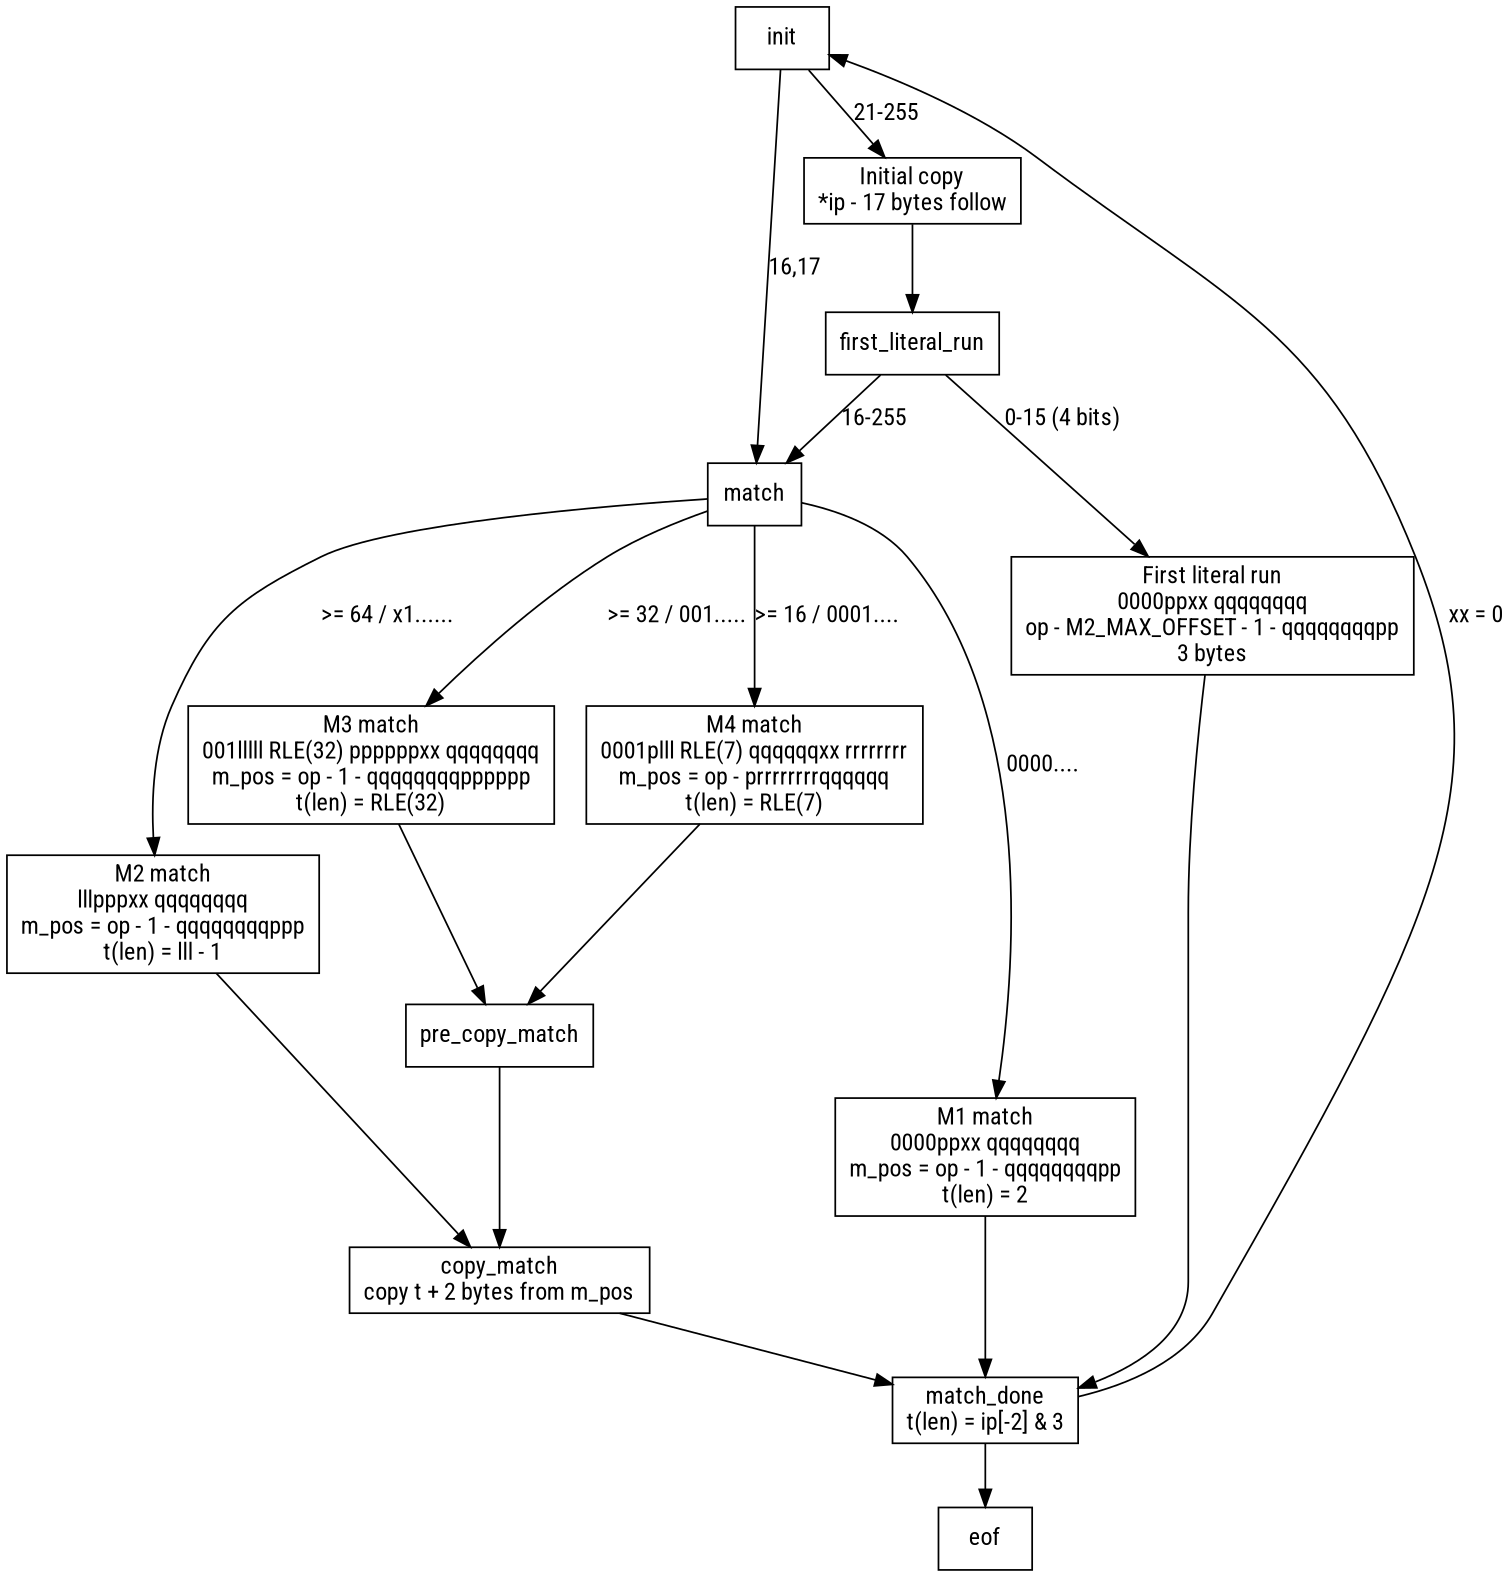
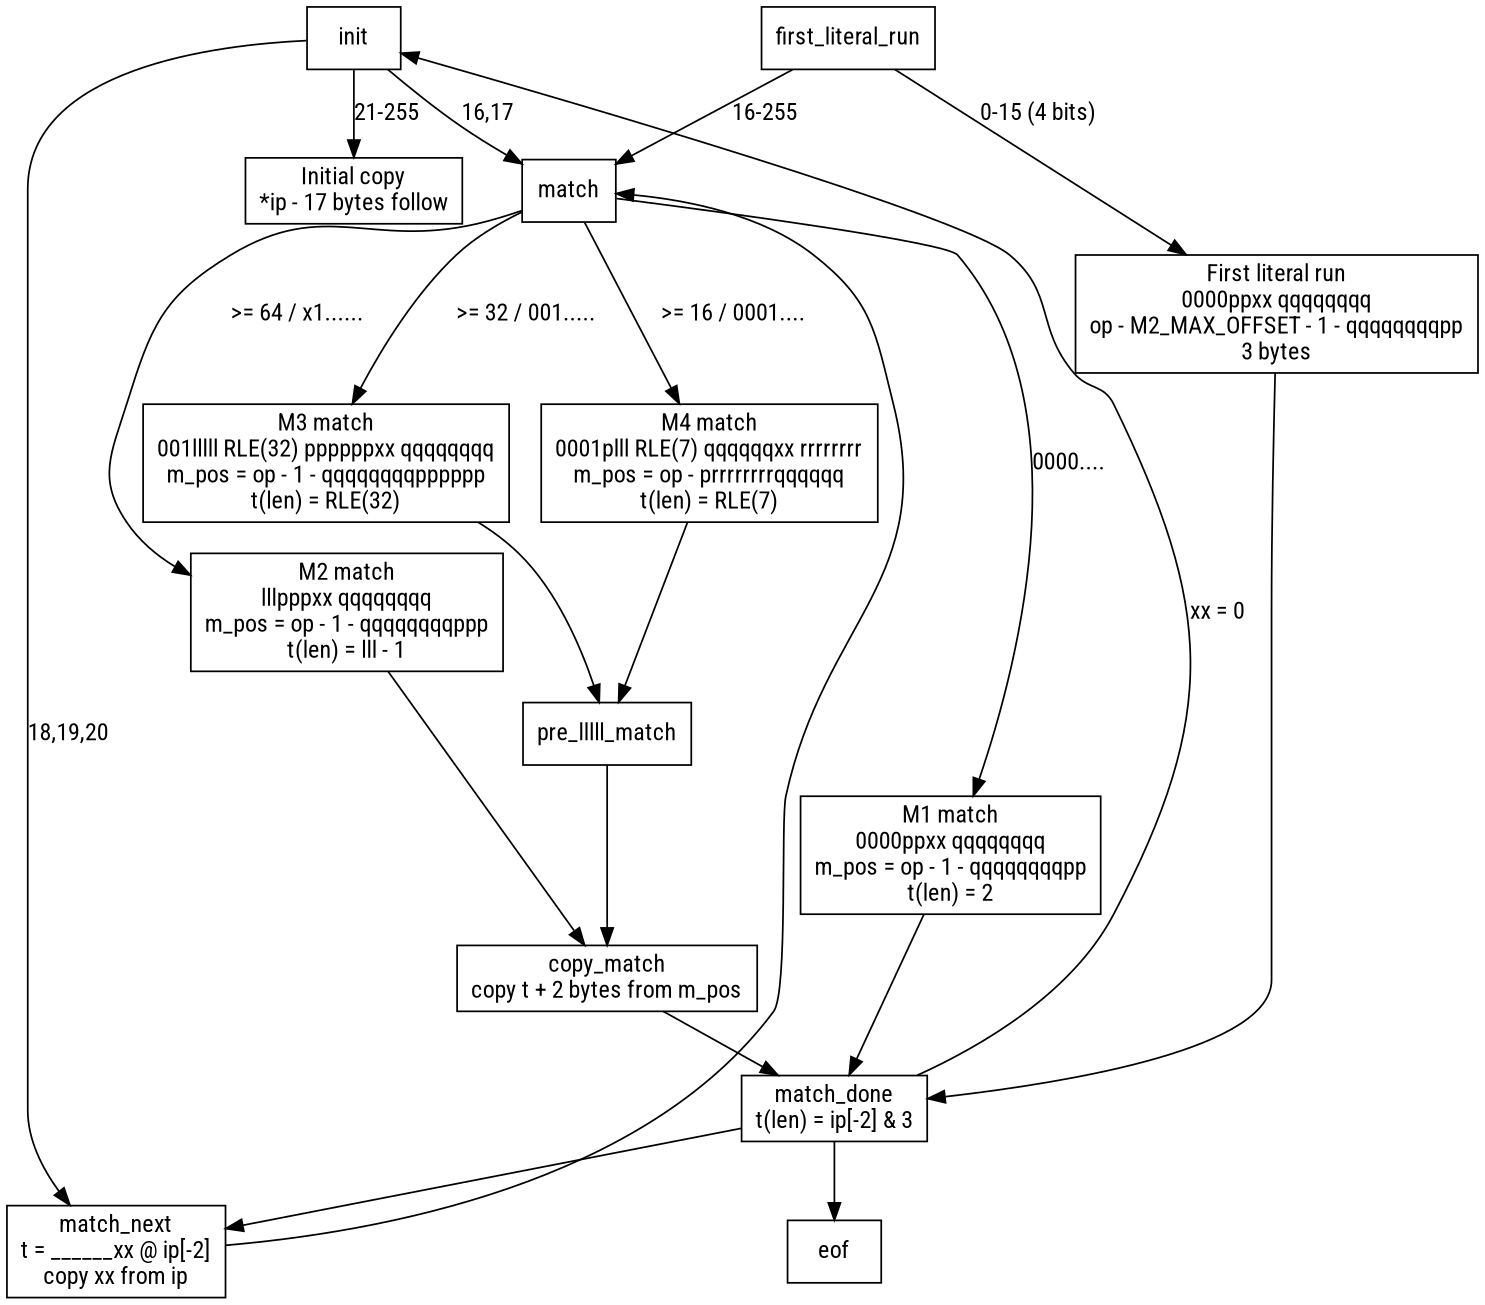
(912, 260) -> none
(500, 1036) -> (607, 734)
none -> (116, 1252)
